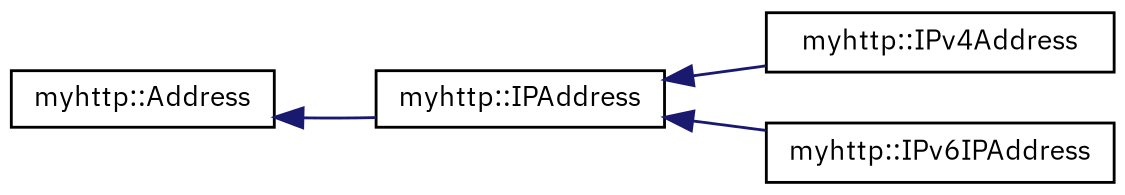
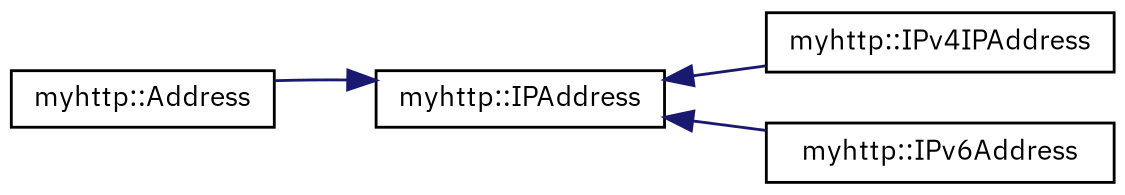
(940, 42) -> (940, 42)
(340, 118) -> (311, 80)
(940, 153) -> (940, 153)
